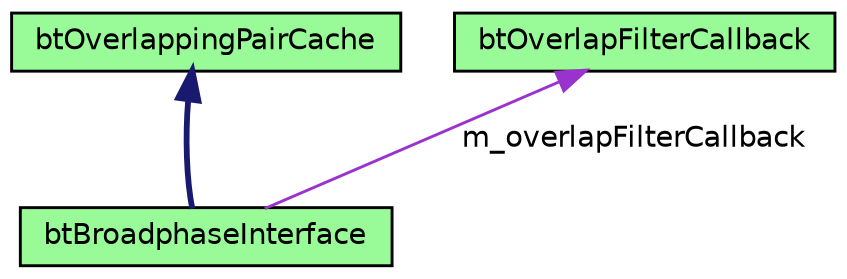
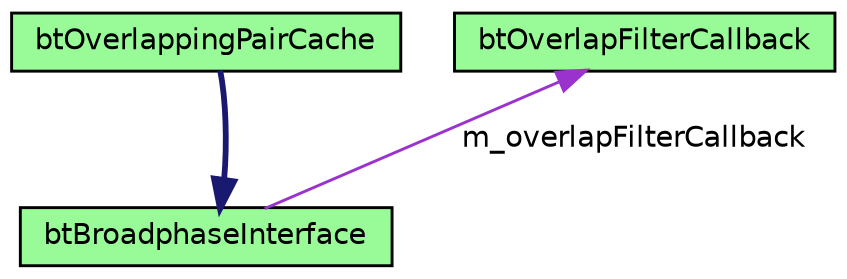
(187, 155) -> (226, 125)
